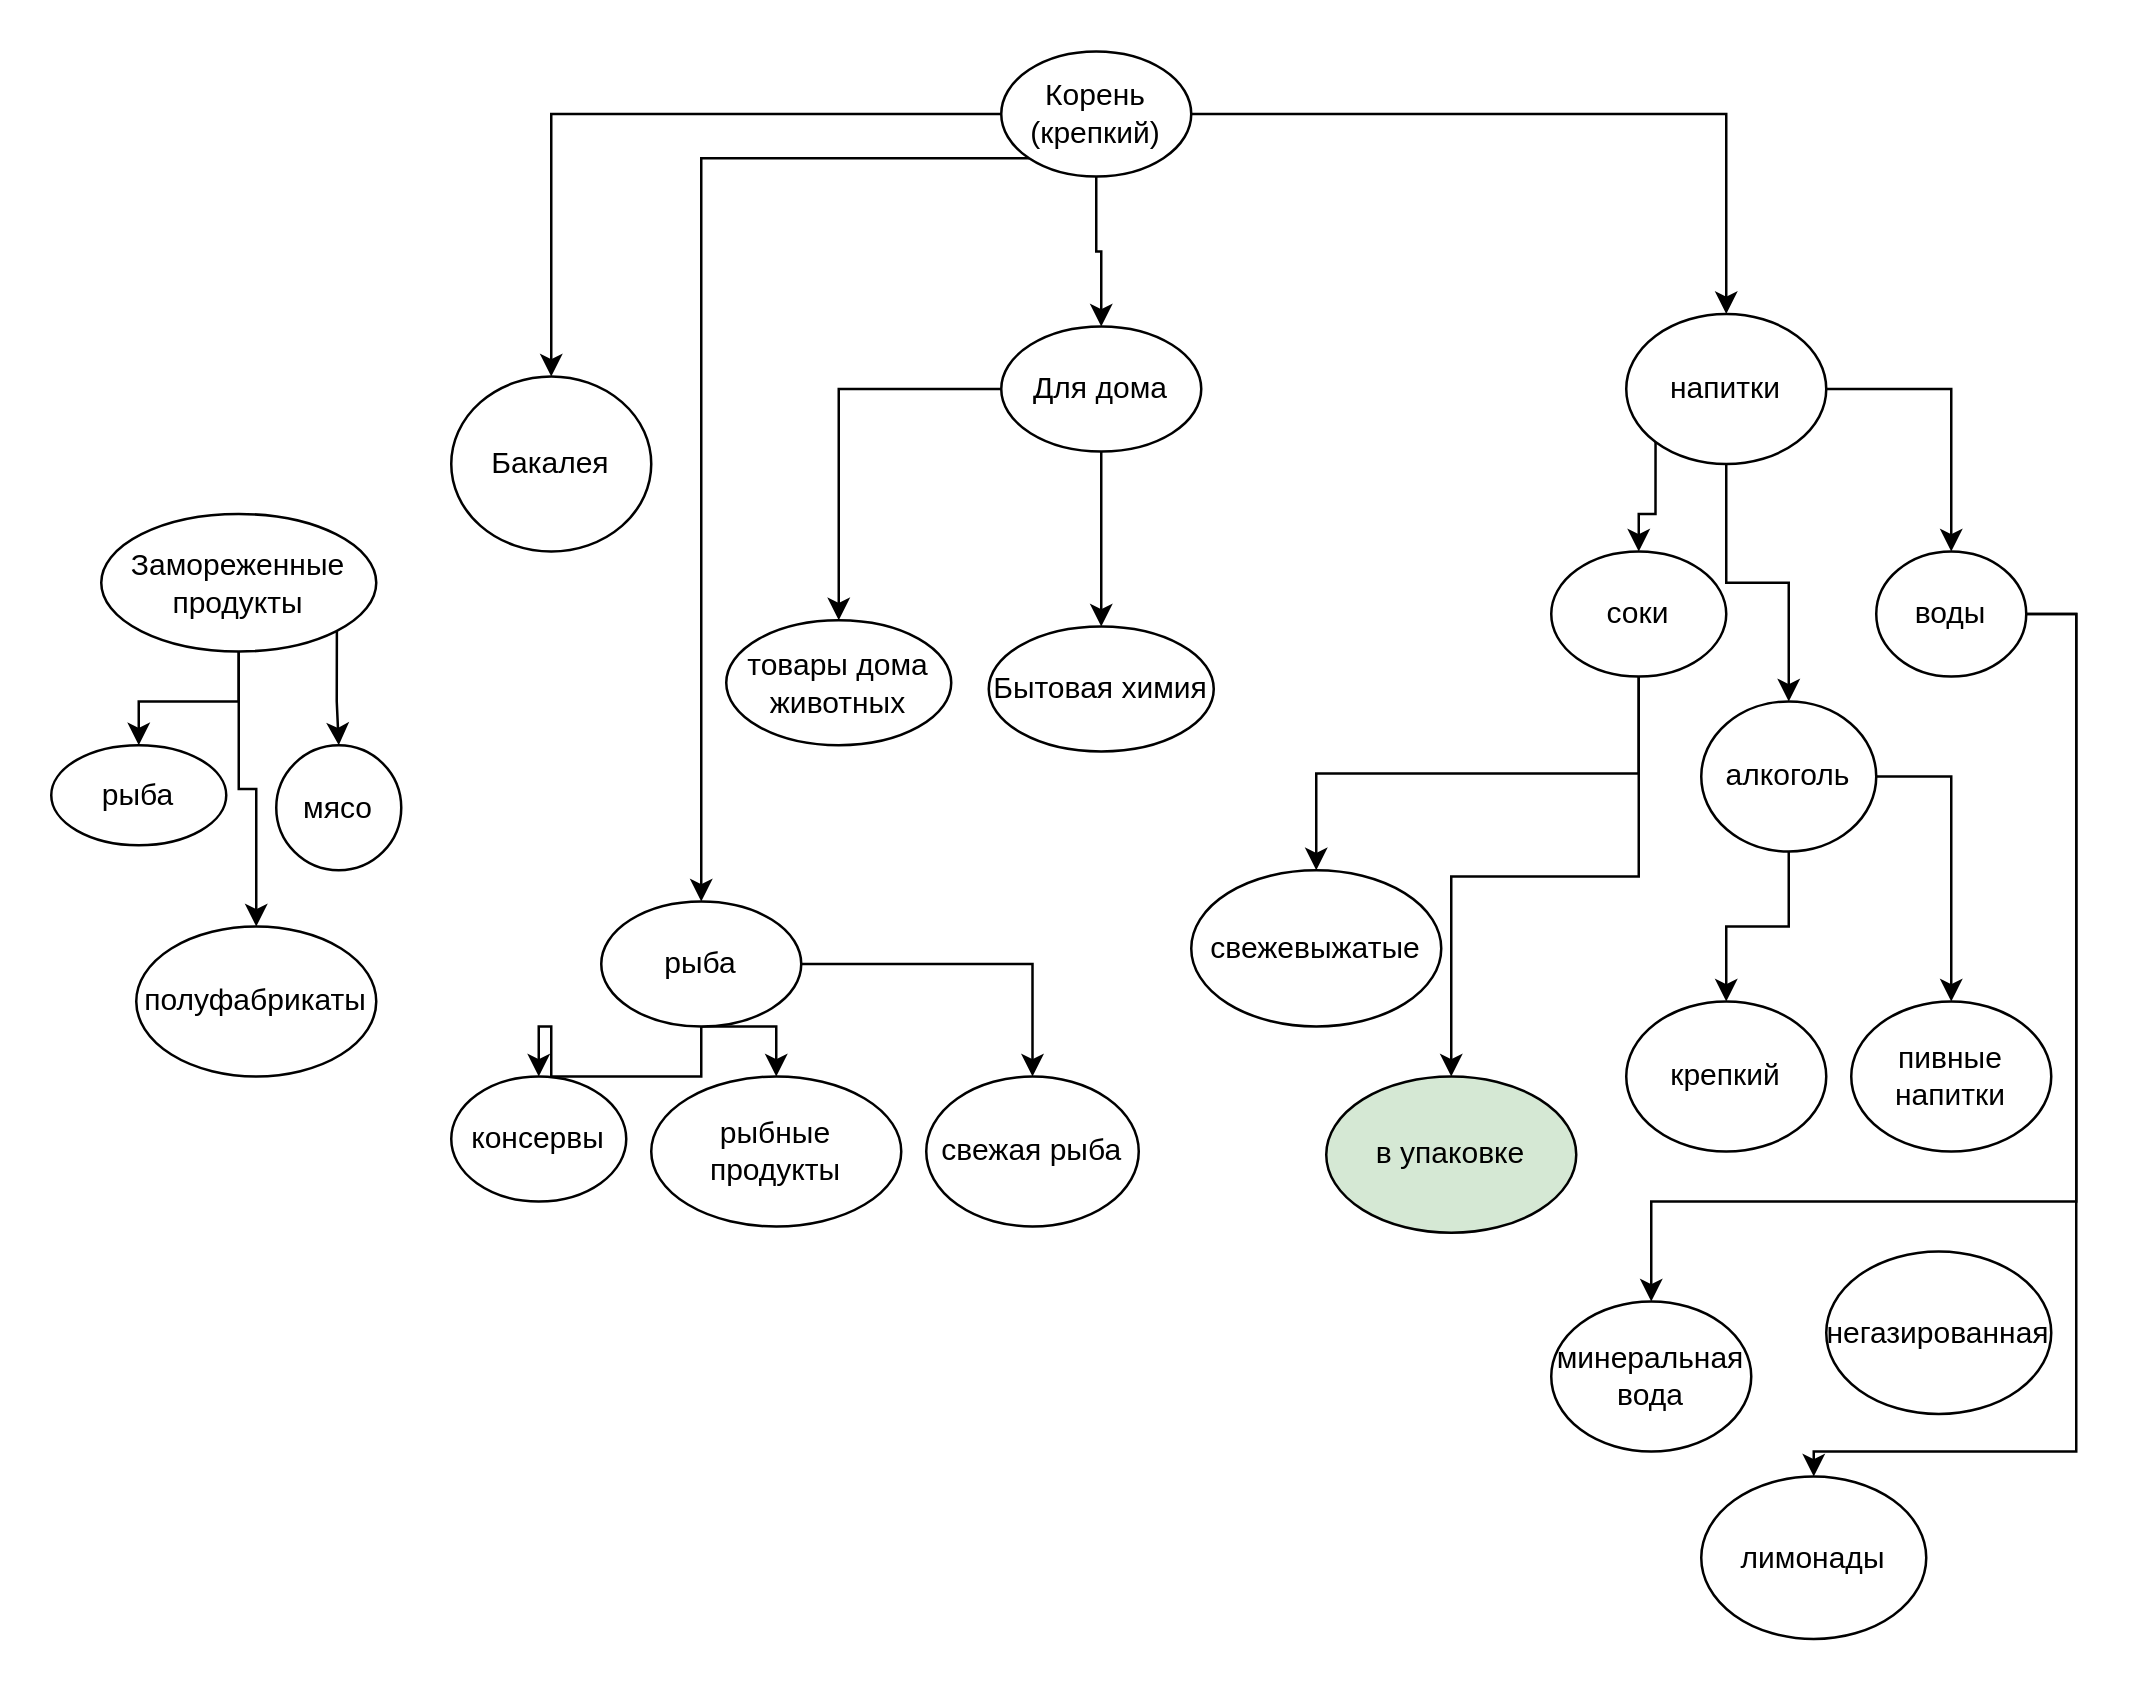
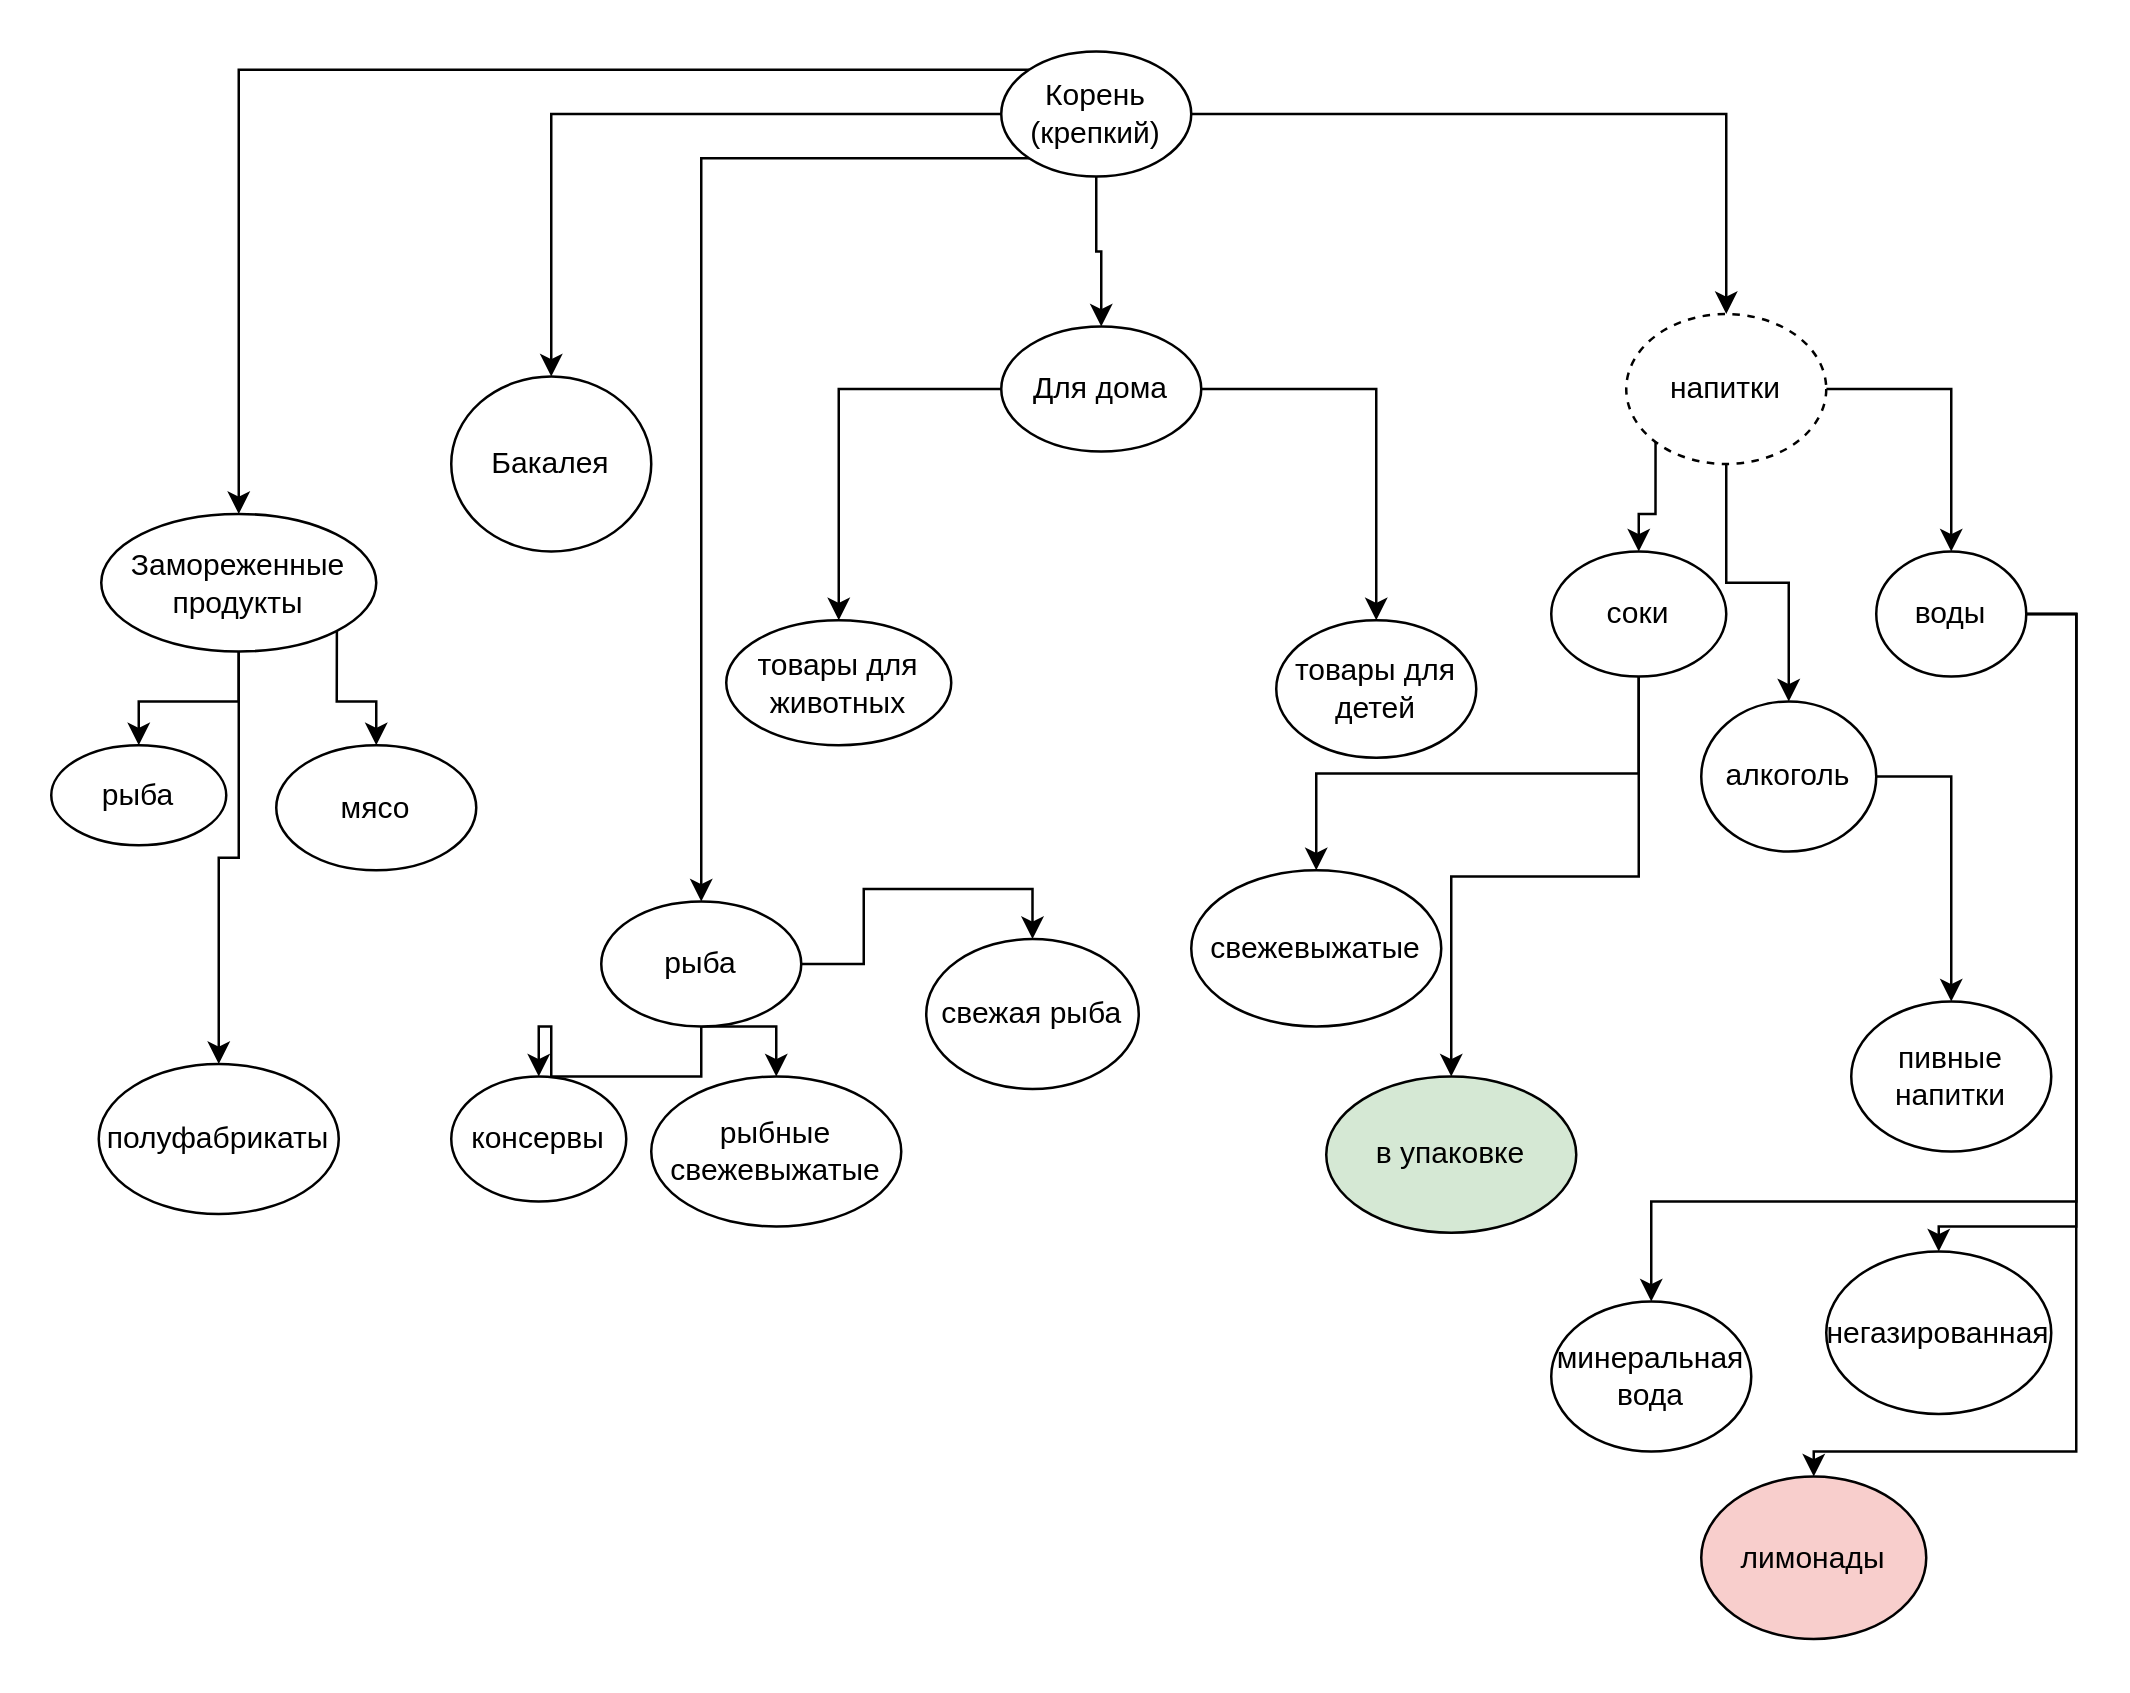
none -> (420, 70)
(1726, 389) -> (1726, 389)
none -> (1376, 409)
(1101, 530) -> none
(839, 684) -> (839, 684)
(1101, 689) -> none
none -> (1376, 689)
(339, 808) -> (376, 808)
(1766, 926) -> none
(256, 1001) -> (219, 1139)
(1726, 1076) -> none
(776, 1151) -> (776, 1151)
(1033, 1151) -> (1033, 1014)
none -> (2001, 1226)
(1814, 1558) -> (1814, 1558)
